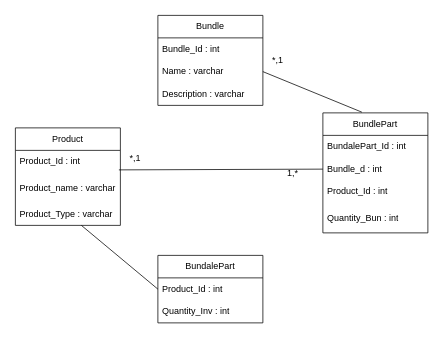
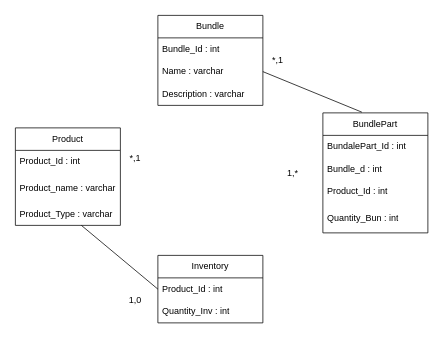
(220, 170) -> none
(210, 267) -> (210, 267)
none -> (135, 300)
